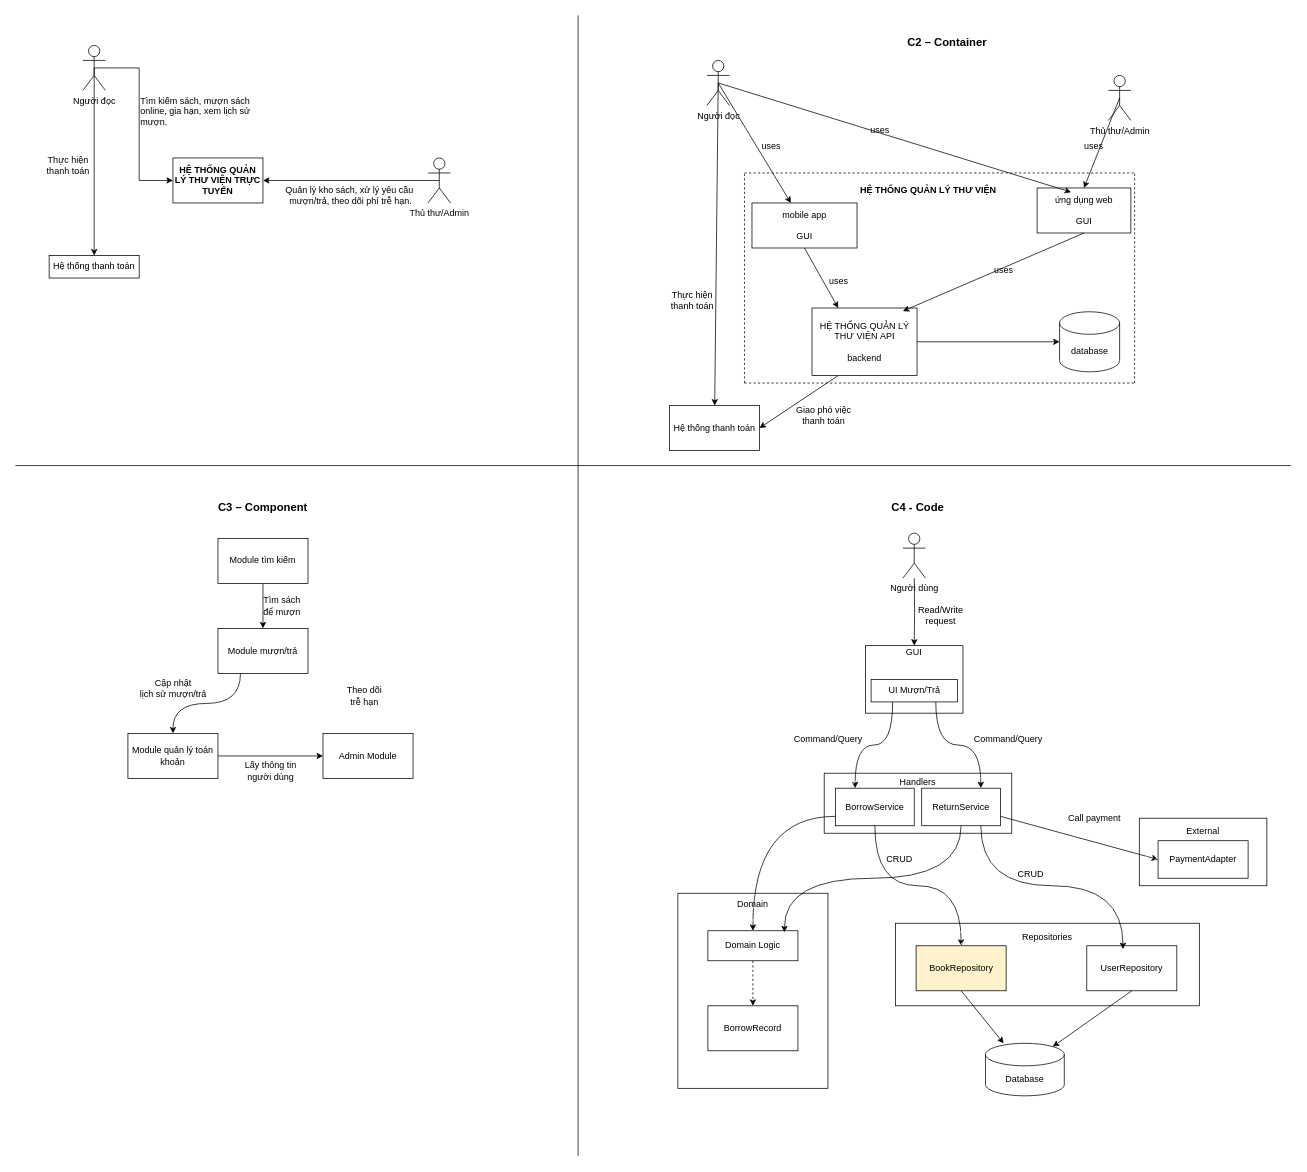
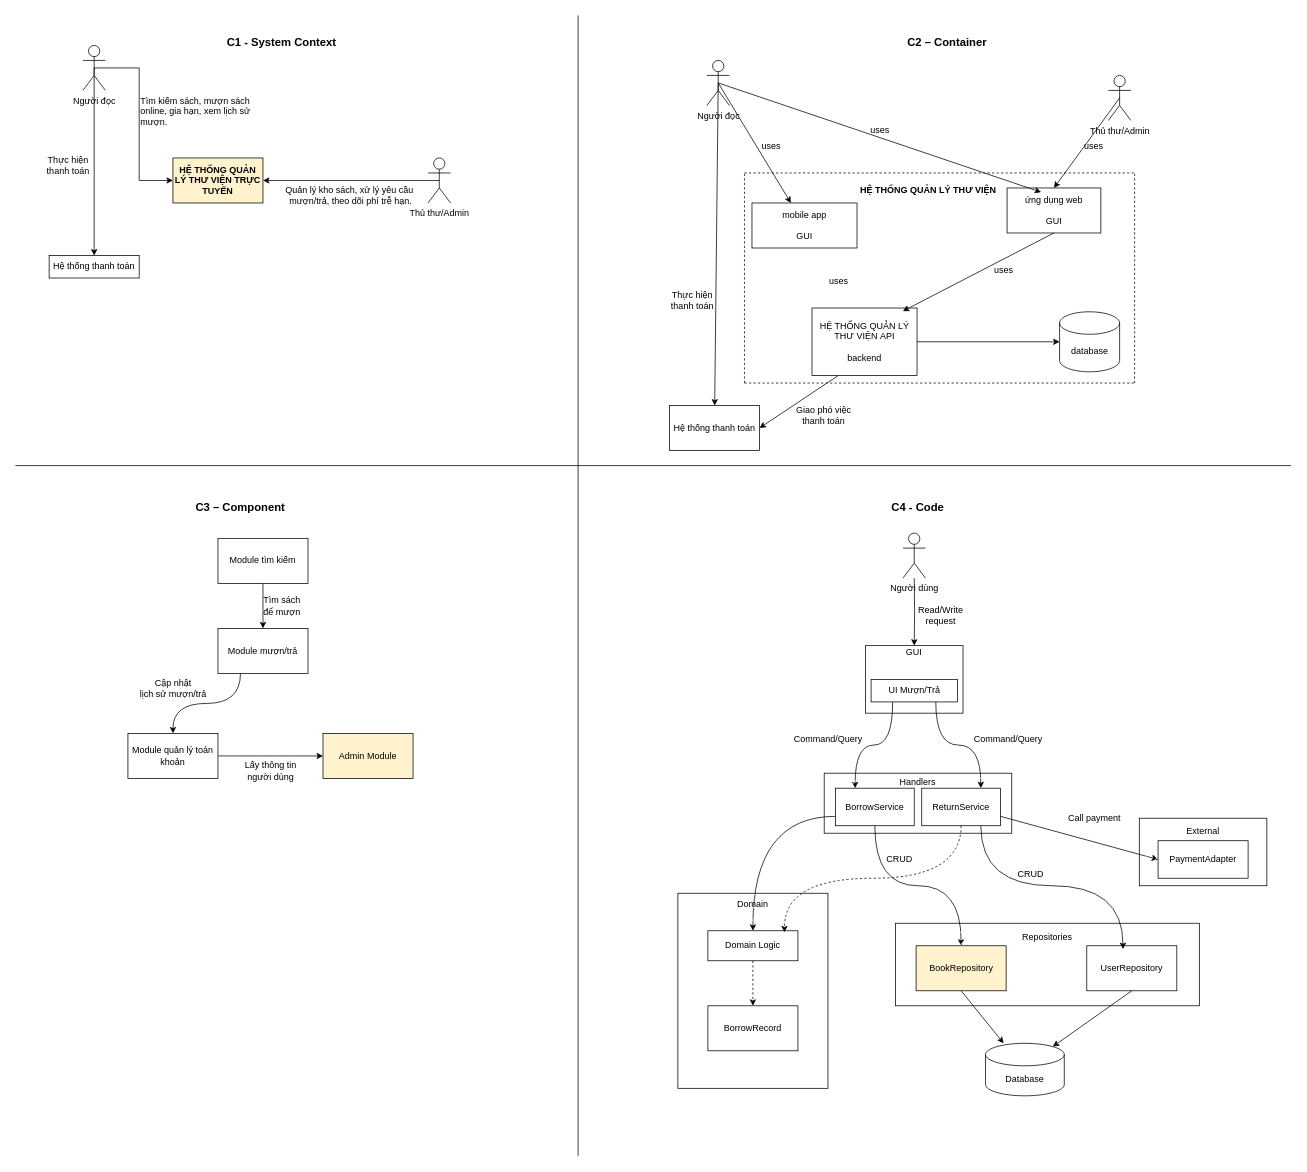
none -> (282, 42)
(218, 180) -> (218, 180)
(1084, 210) -> (1054, 210)
(820, 276) -> none
(263, 507) -> (240, 507)
(364, 696) -> none
(368, 756) -> (368, 756)
(875, 878) -> (875, 878)
